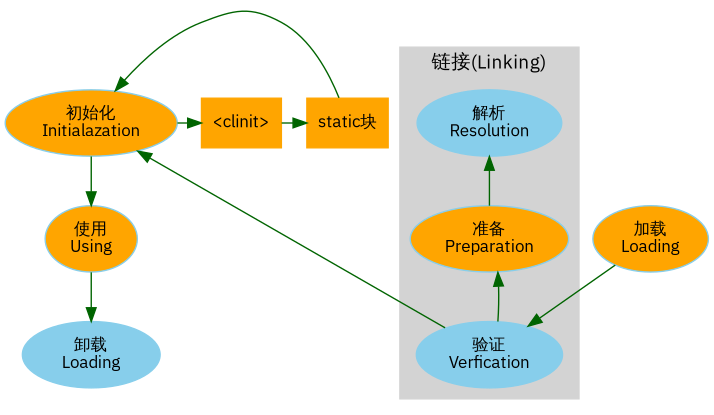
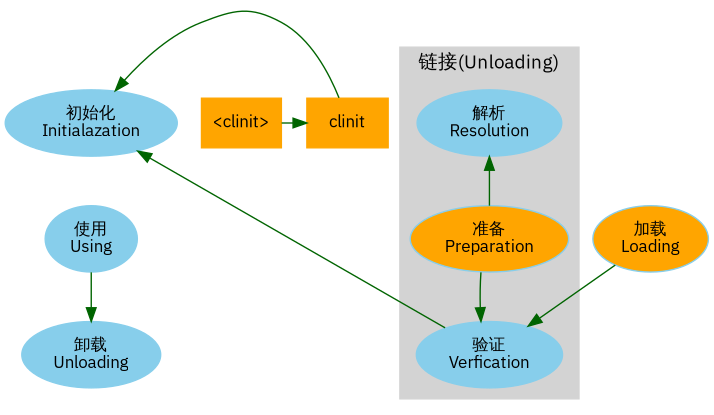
(489, 63) -> (489, 63)
(91, 123) -> (91, 123)
(183, 123) -> none
(348, 123) -> (348, 123)
(91, 174) -> none
(91, 239) -> (91, 239)
(499, 304) -> (480, 290)
(91, 355) -> (91, 355)
